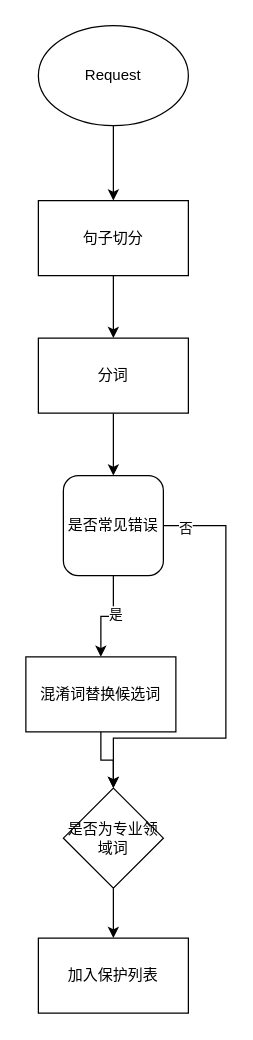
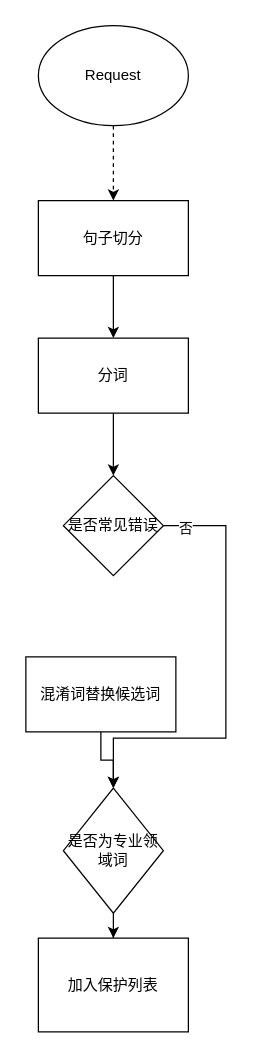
(113, 160) -> (113, 160)
(113, 526) -> (113, 526)
(111, 616) -> none
(113, 838) -> (113, 851)
(113, 976) -> (113, 985)
